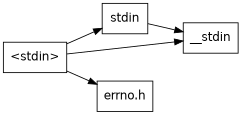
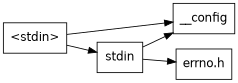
(211, 38) -> (204, 19)
(78, 76) -> (155, 60)
